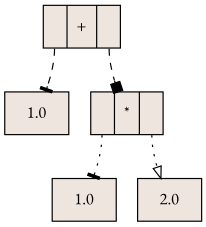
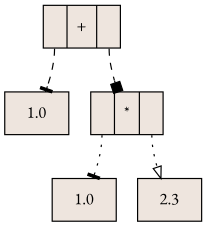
(170, 200) -> (170, 200)
